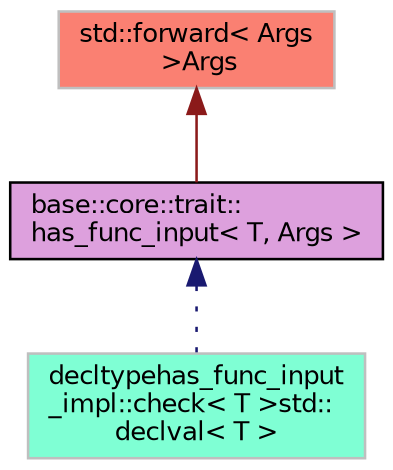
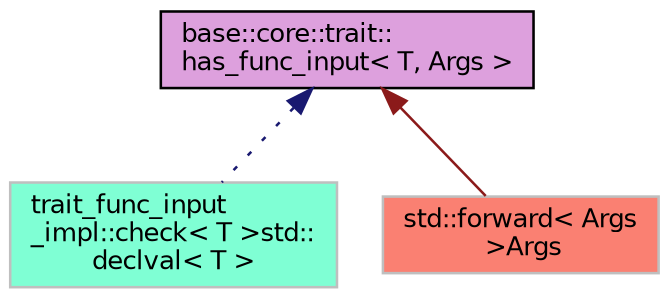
(197, 148) -> (443, 152)
(197, 406) -> (174, 235)
